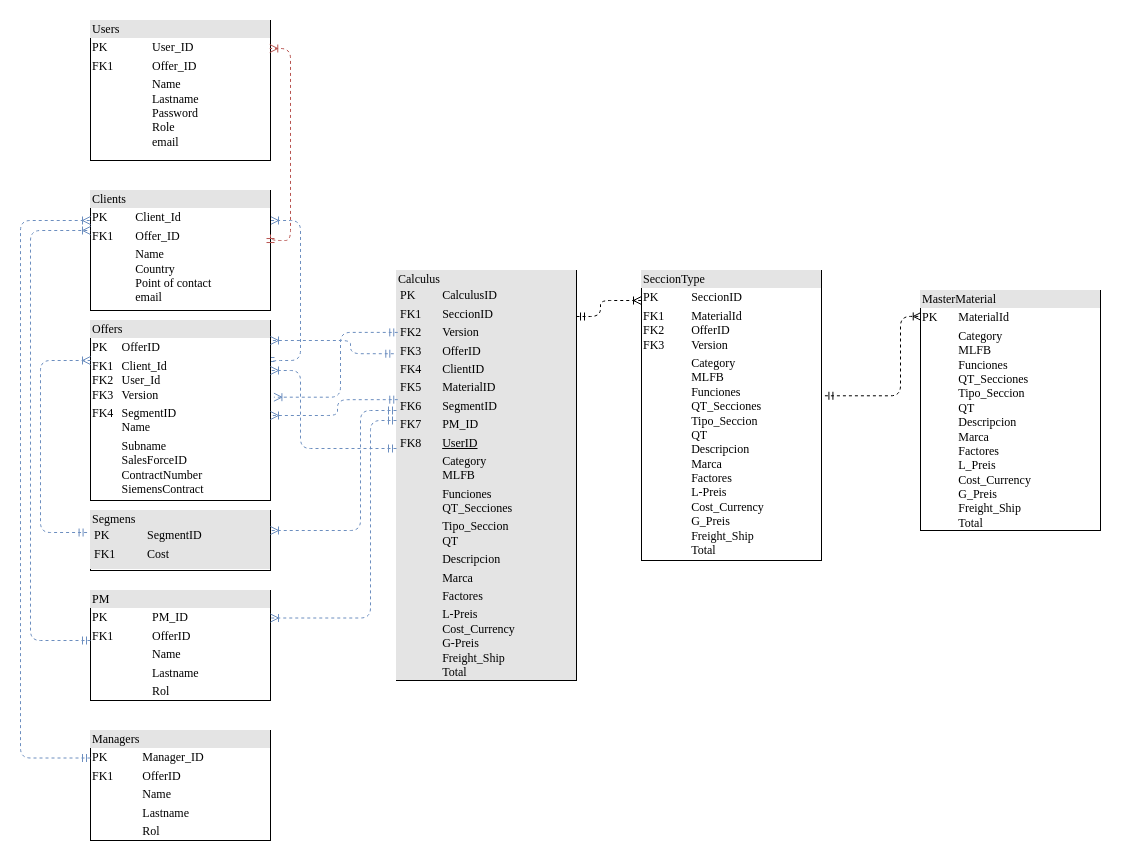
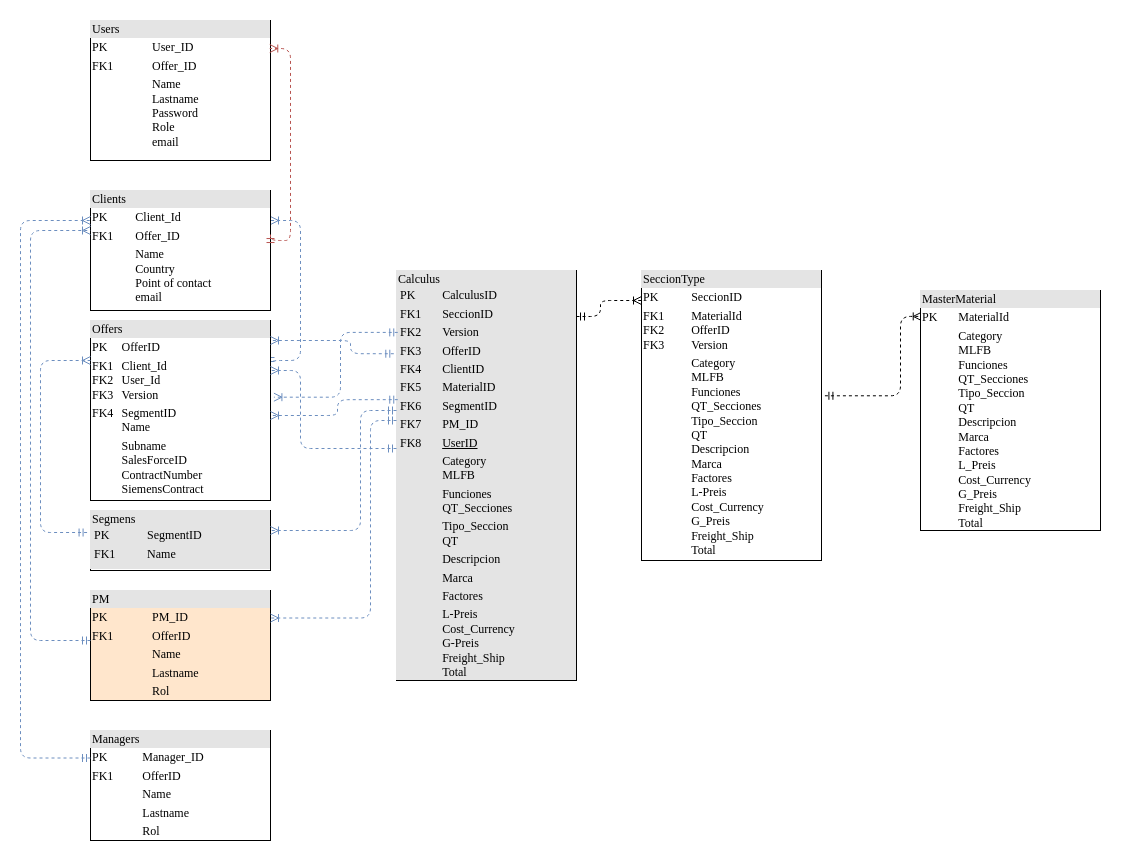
(127, 532) -> (127, 532)
(181, 646) -> (181, 646)
